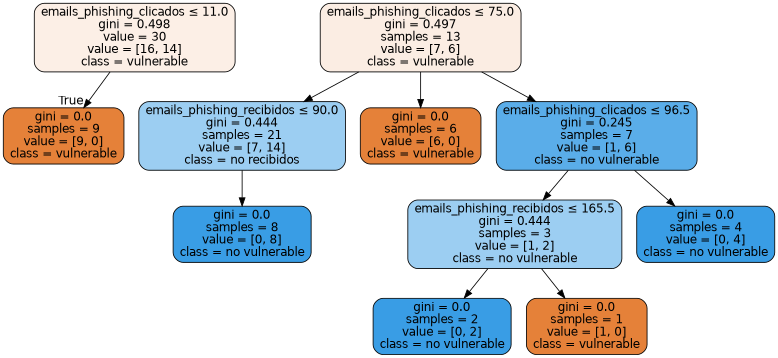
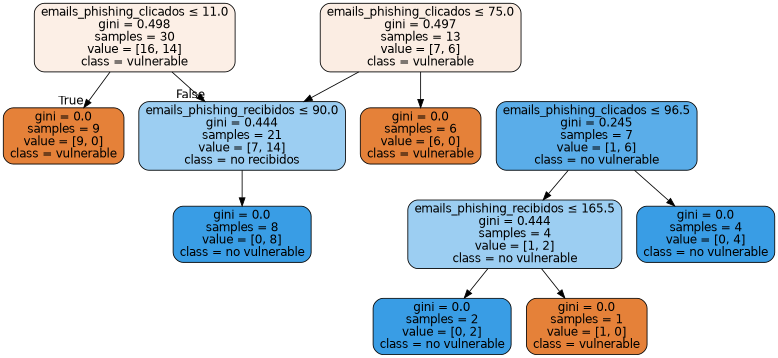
(135, 37) -> (135, 37)
none -> (185, 84)
(505, 85) -> none
(515, 234) -> (515, 234)
